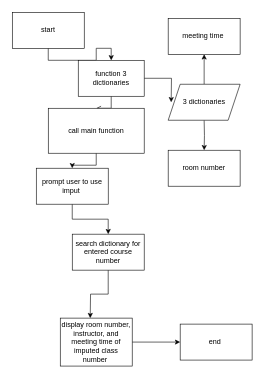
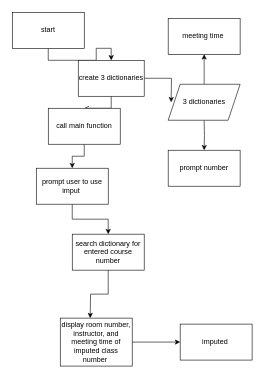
(111, 78) -> (111, 78)
(96, 131) -> (84, 126)
(204, 168) -> (204, 168)
(216, 342) -> (216, 342)
